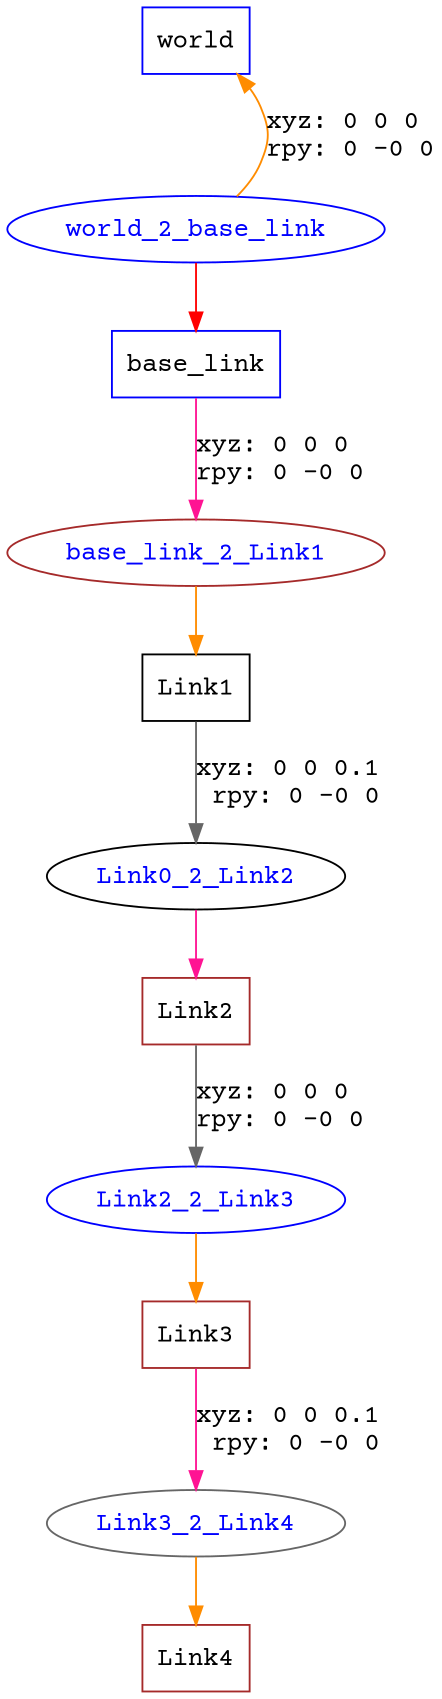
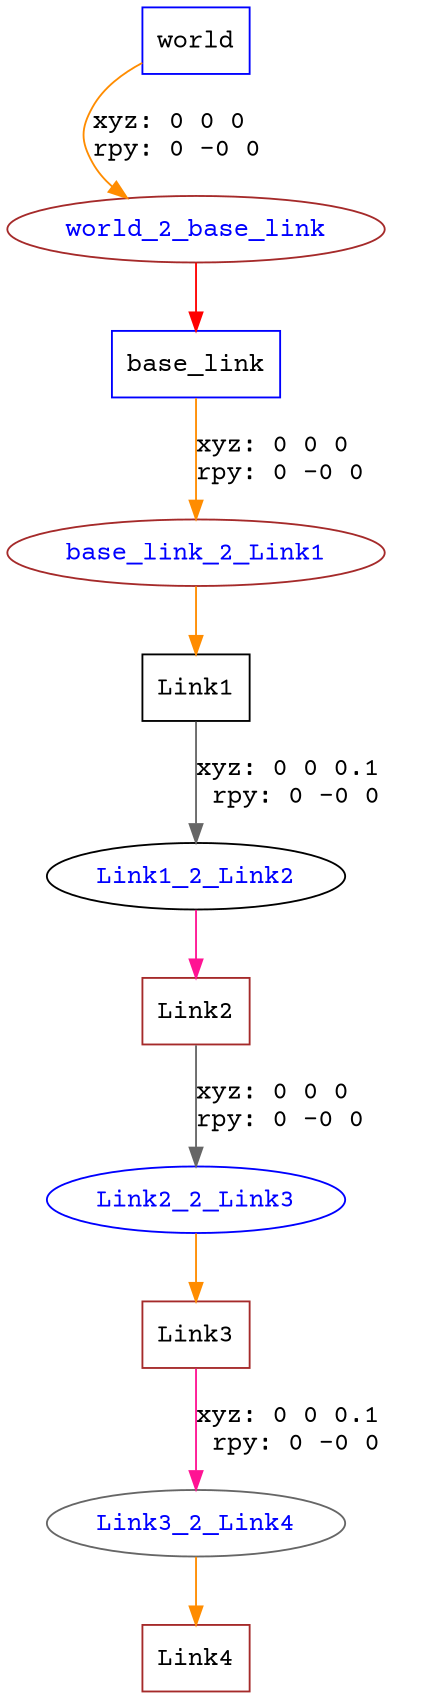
(267, 145) -> (88, 117)
(196, 229) -> (196, 229)
(196, 449) -> (196, 449)
(196, 876) -> (196, 876)
